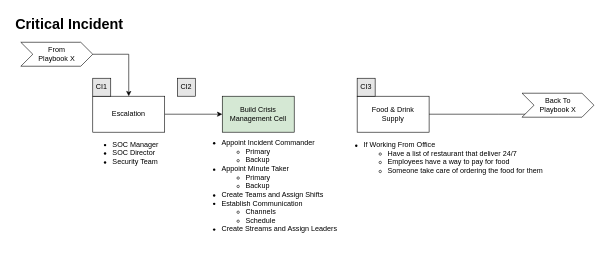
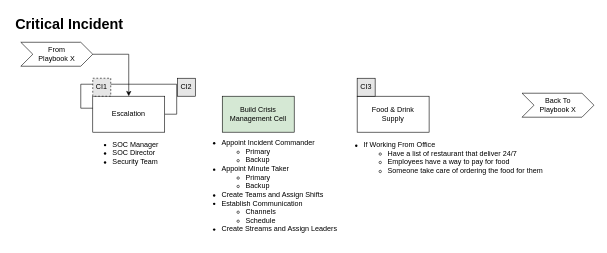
(102, 87) -> (102, 87)
(216, 114) -> (159, 84)
(477, 114) -> none
